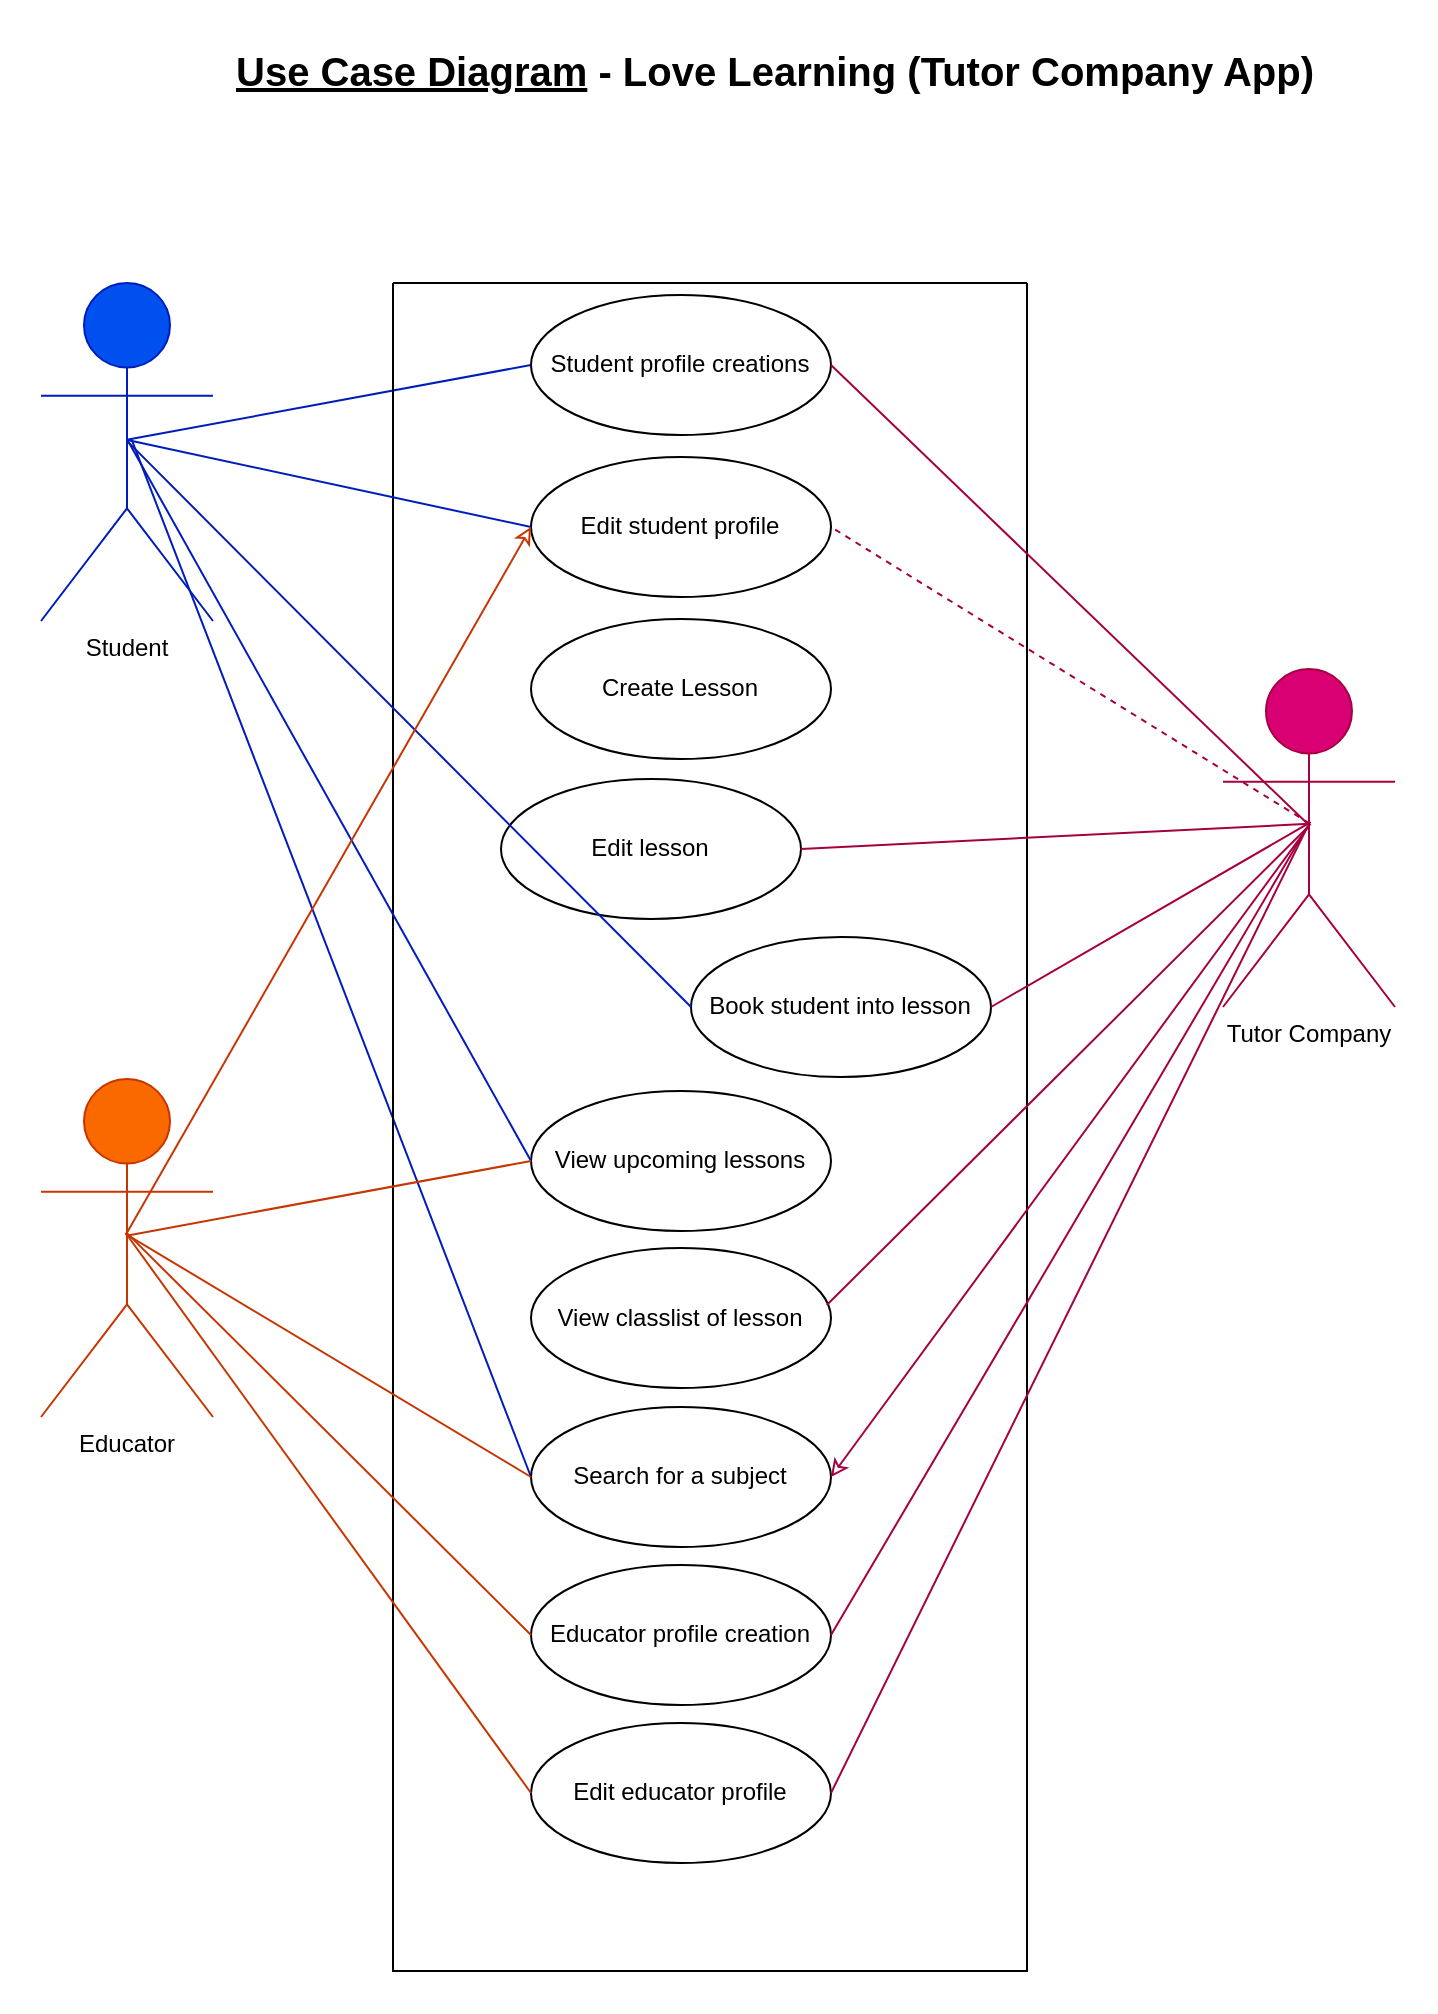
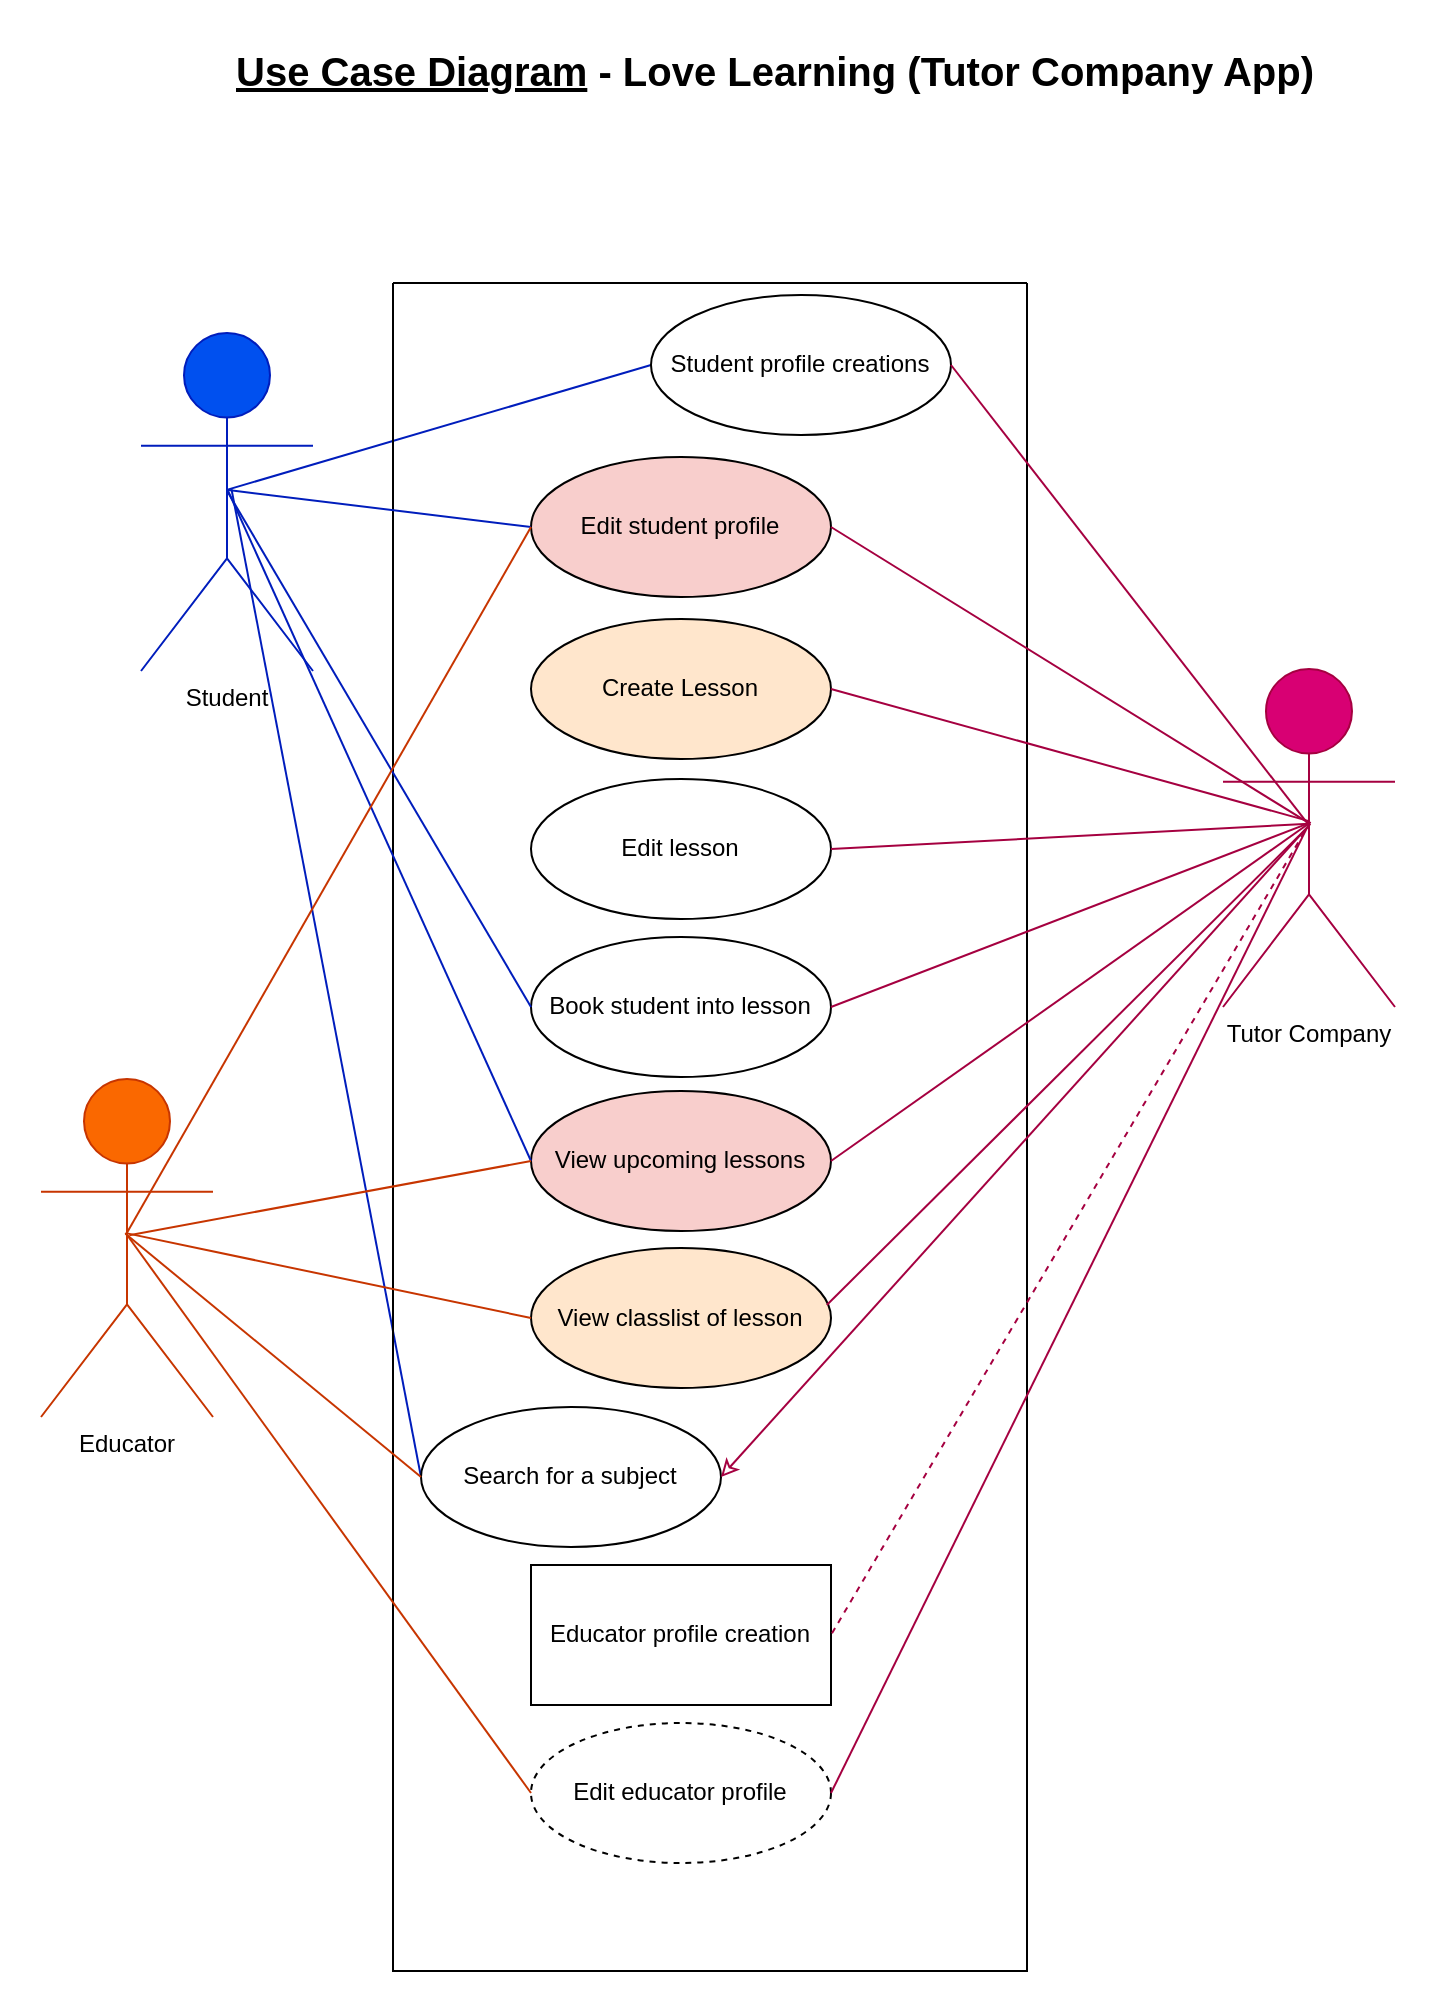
(681, 365) -> (801, 365)
(127, 452) -> (227, 502)
(681, 527) -> (681, 527)
(524, 540) -> (526, 536)
(681, 689) -> (681, 689)
(1132, 714) -> (1132, 714)
none -> (1062, 753)
(651, 849) -> (681, 849)
none -> (1158, 930)
(841, 1007) -> (681, 1007)
(1157, 1082) -> (1157, 1082)
(681, 1161) -> (681, 1161)
none -> (260, 1261)
(681, 1318) -> (681, 1318)
(273, 1378) -> none
(681, 1477) -> (571, 1477)
(681, 1635) -> (681, 1635)
(681, 1793) -> (681, 1793)
